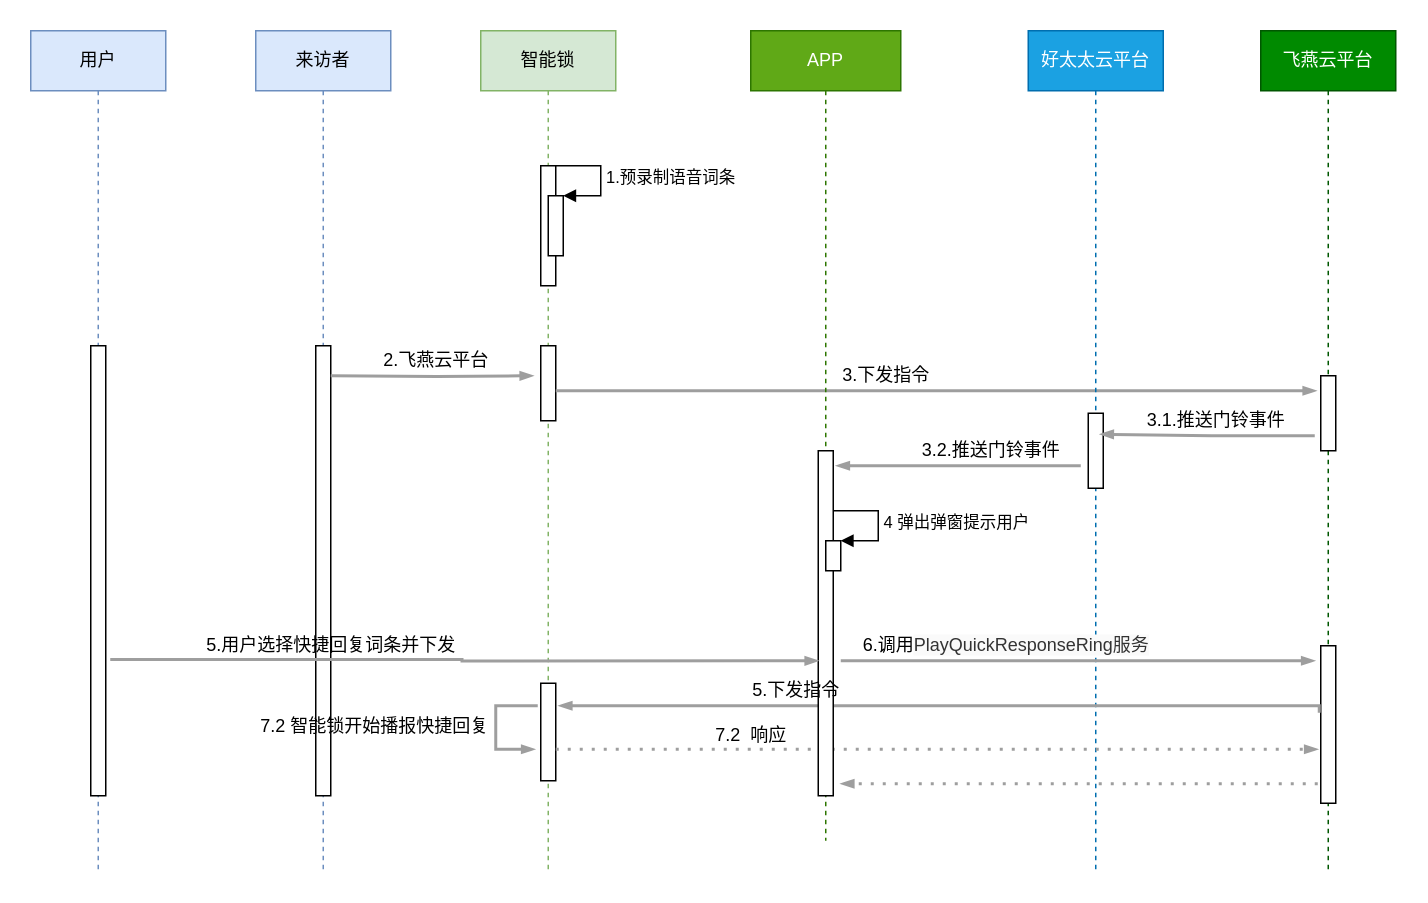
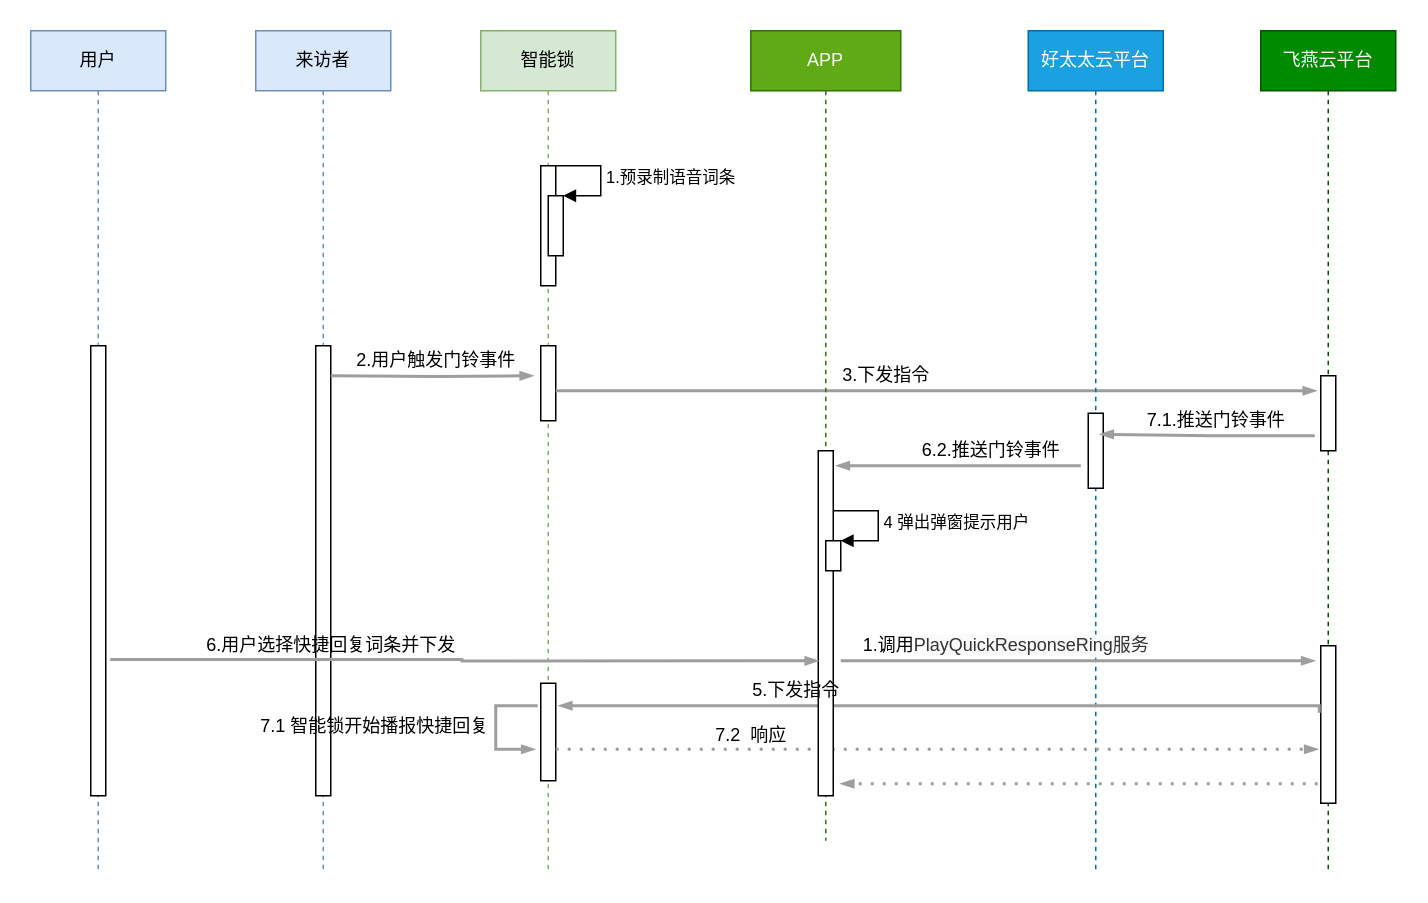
(437, 361) -> (437, 361)
(1217, 421) -> (1217, 421)
(992, 451) -> (992, 451)
(332, 646) -> (332, 646)
(1007, 646) -> (1007, 646)
(375, 727) -> (375, 727)
